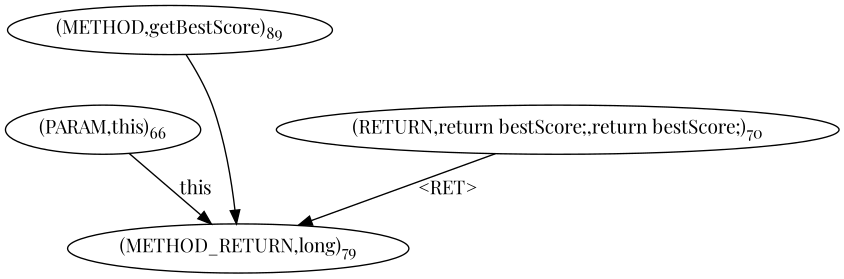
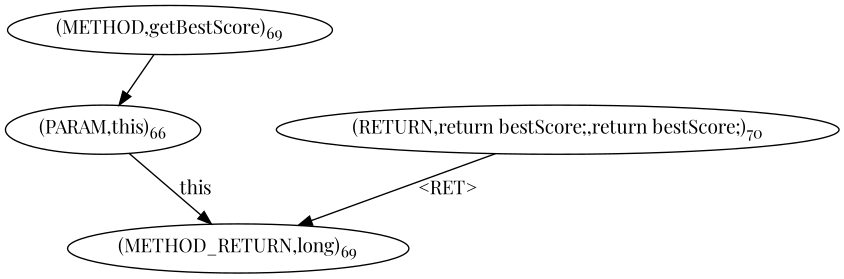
(275, 28) -> (275, 28)
(220, 129) -> (140, 74)
(350, 246) -> (350, 246)
